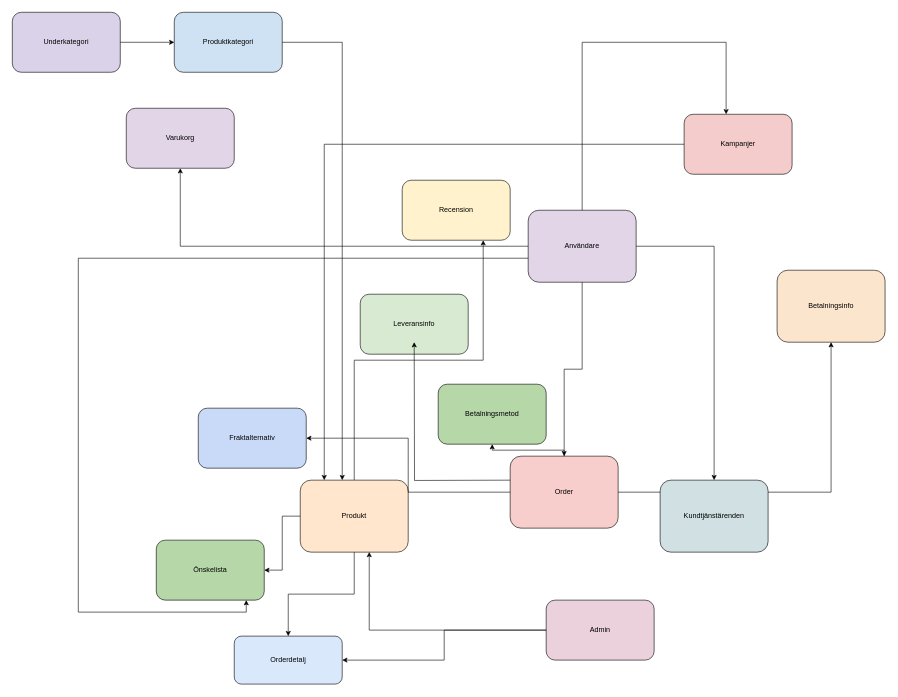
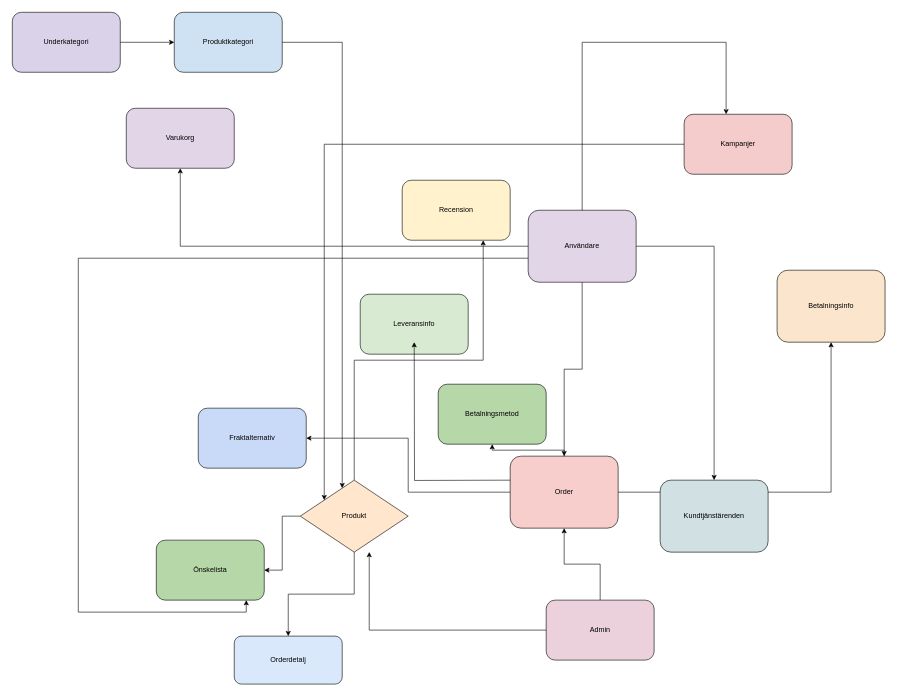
(354, 516) -> (354, 516)
(347, 660) -> (564, 564)
